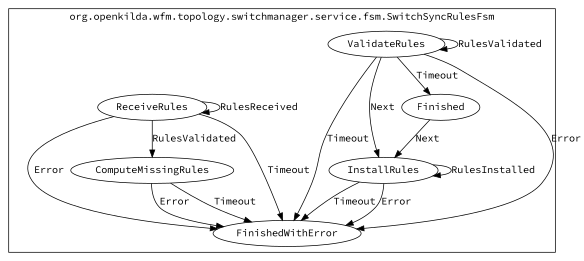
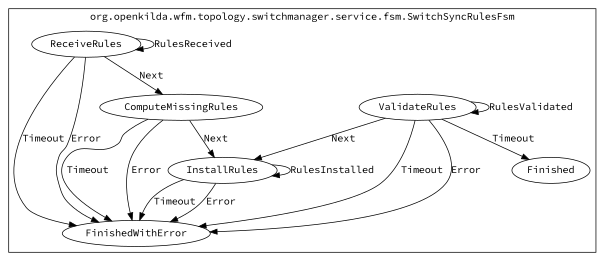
(415, 136) -> (200, 136)
(194, 139) -> (152, 76)
